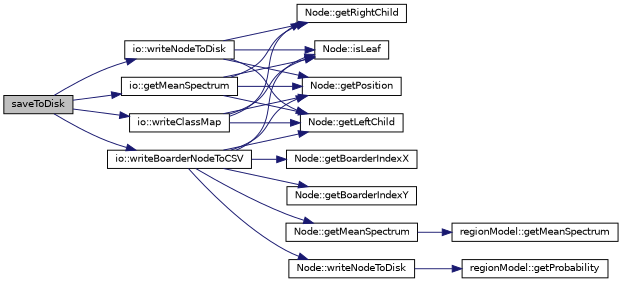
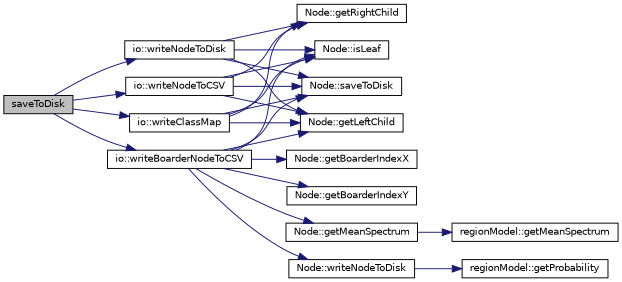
(179, 86) -> (179, 86)
(352, 86) -> (352, 86)
